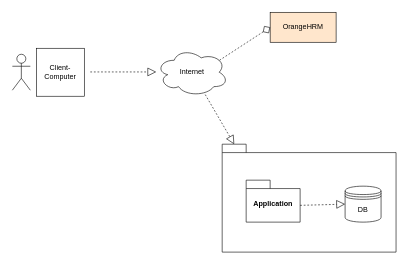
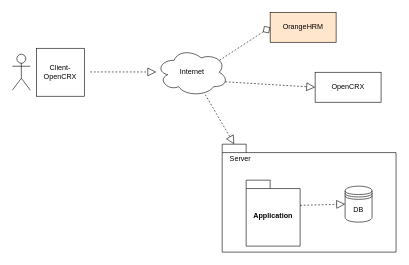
(60, 72) -> (60, 72)
none -> (266, 84)
none -> (348, 87)
none -> (240, 159)
(273, 201) -> (273, 213)
(363, 204) -> (359, 204)
